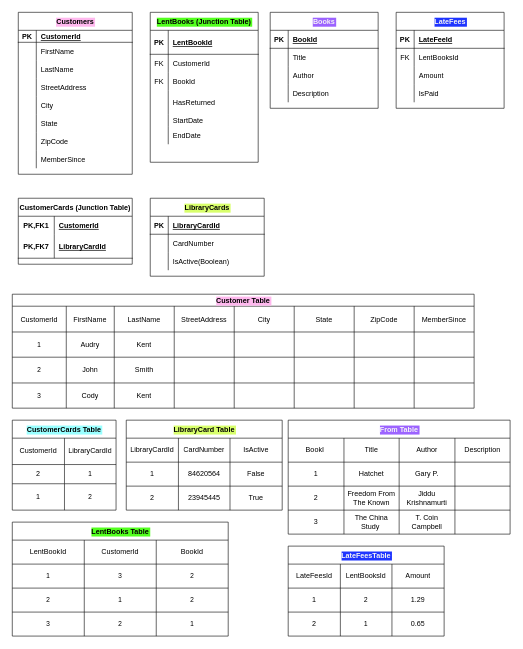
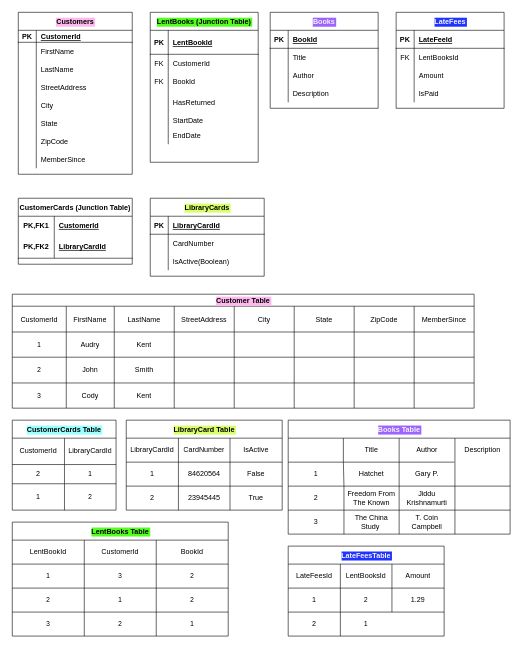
(36, 247) -> (36, 247)
(399, 430) -> (399, 430)
(316, 450) -> none
(418, 624) -> none
